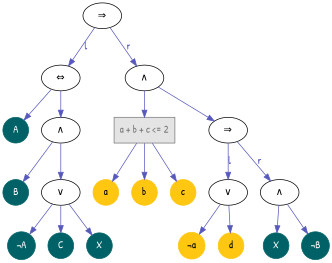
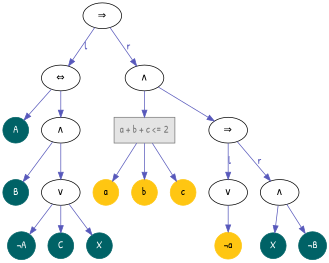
(231, 246) -> none
